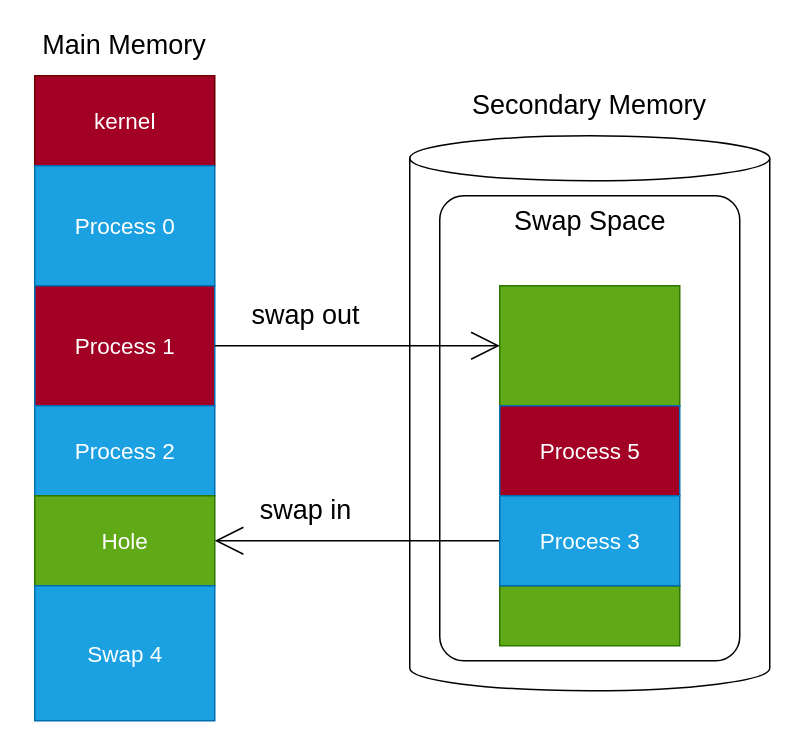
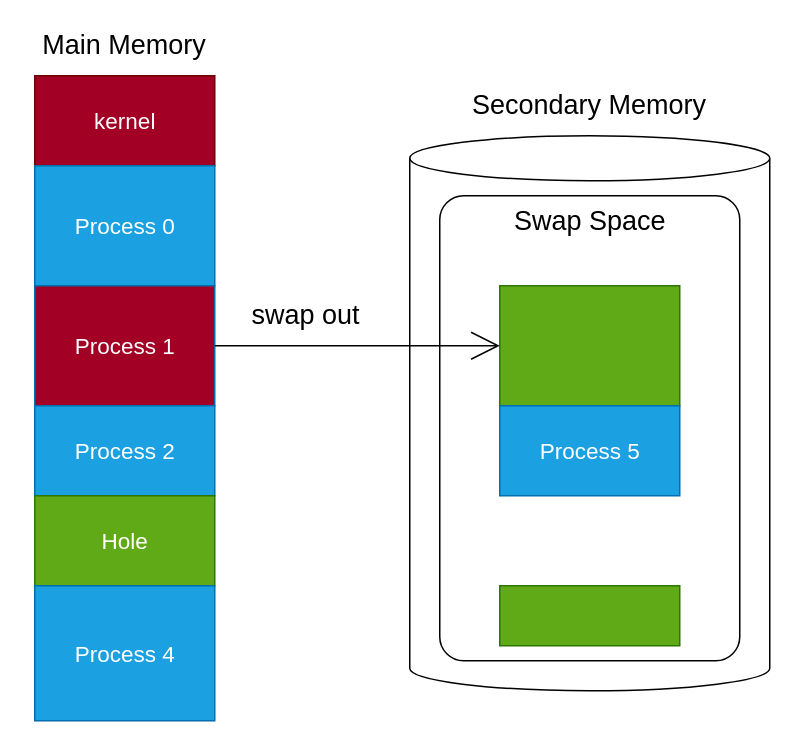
(590, 451) -> (590, 451)
(359, 541) -> none
(590, 541) -> none
(125, 653) -> (125, 653)
